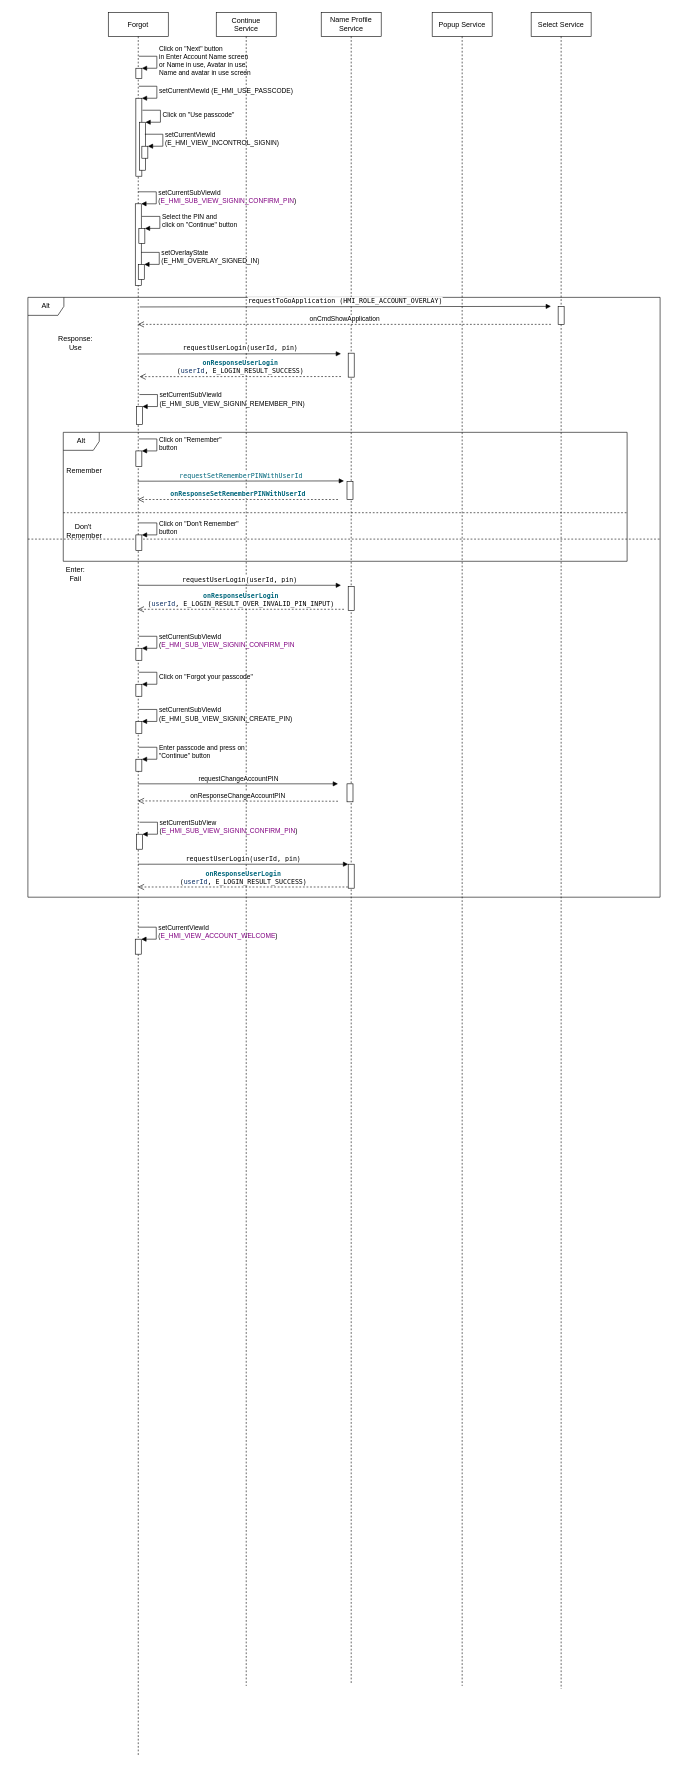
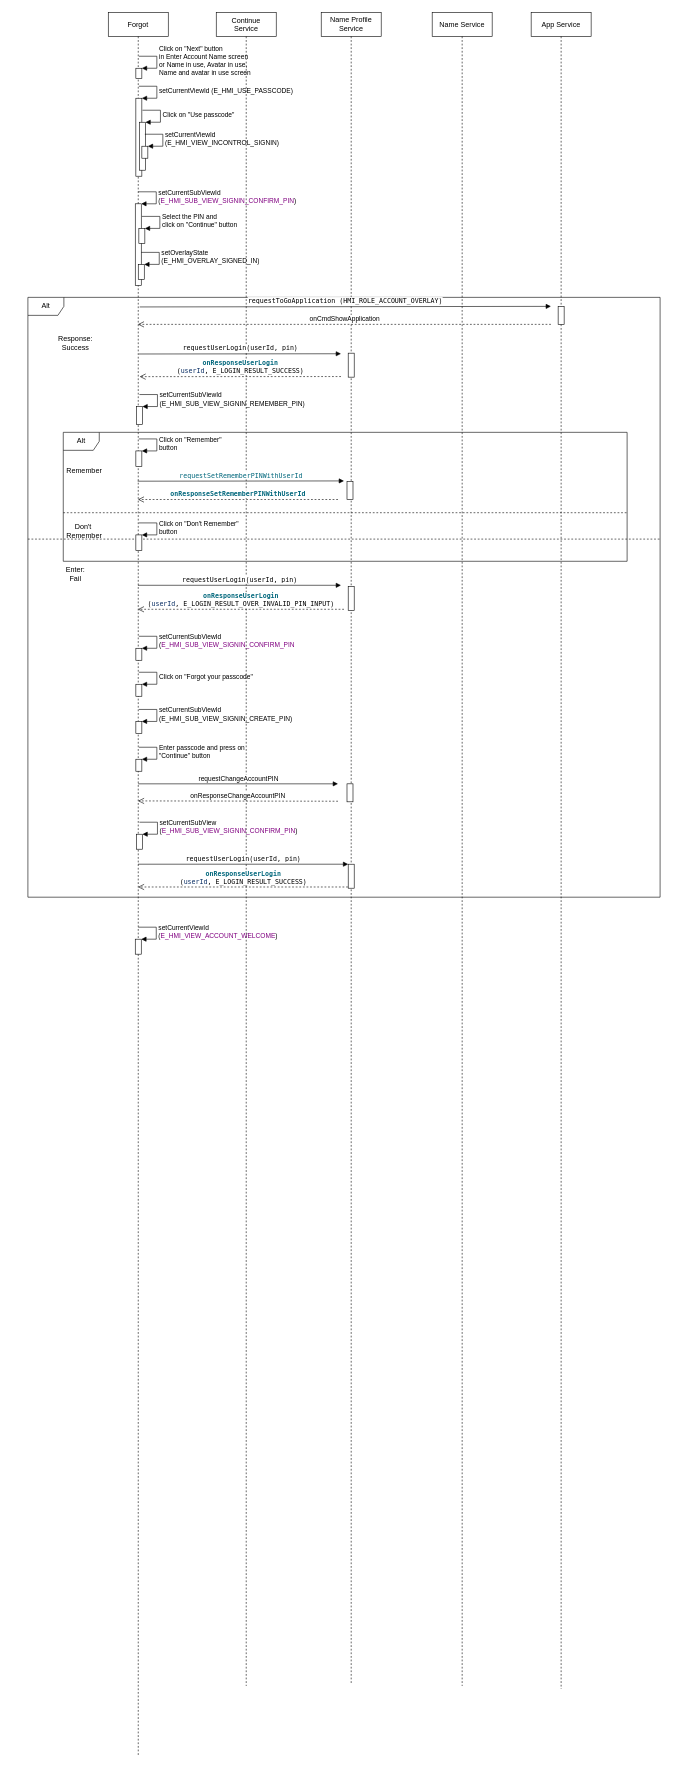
(462, 24) -> (462, 24)
(561, 24) -> (561, 24)
(76, 344) -> (76, 344)
